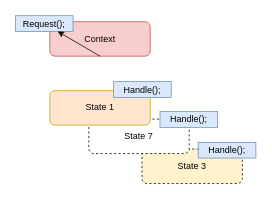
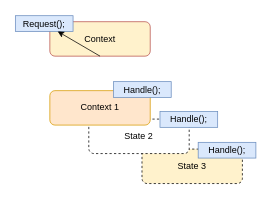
(100, 39) -> (100, 39)
(100, 108) -> (100, 108)
(139, 136) -> (139, 136)
